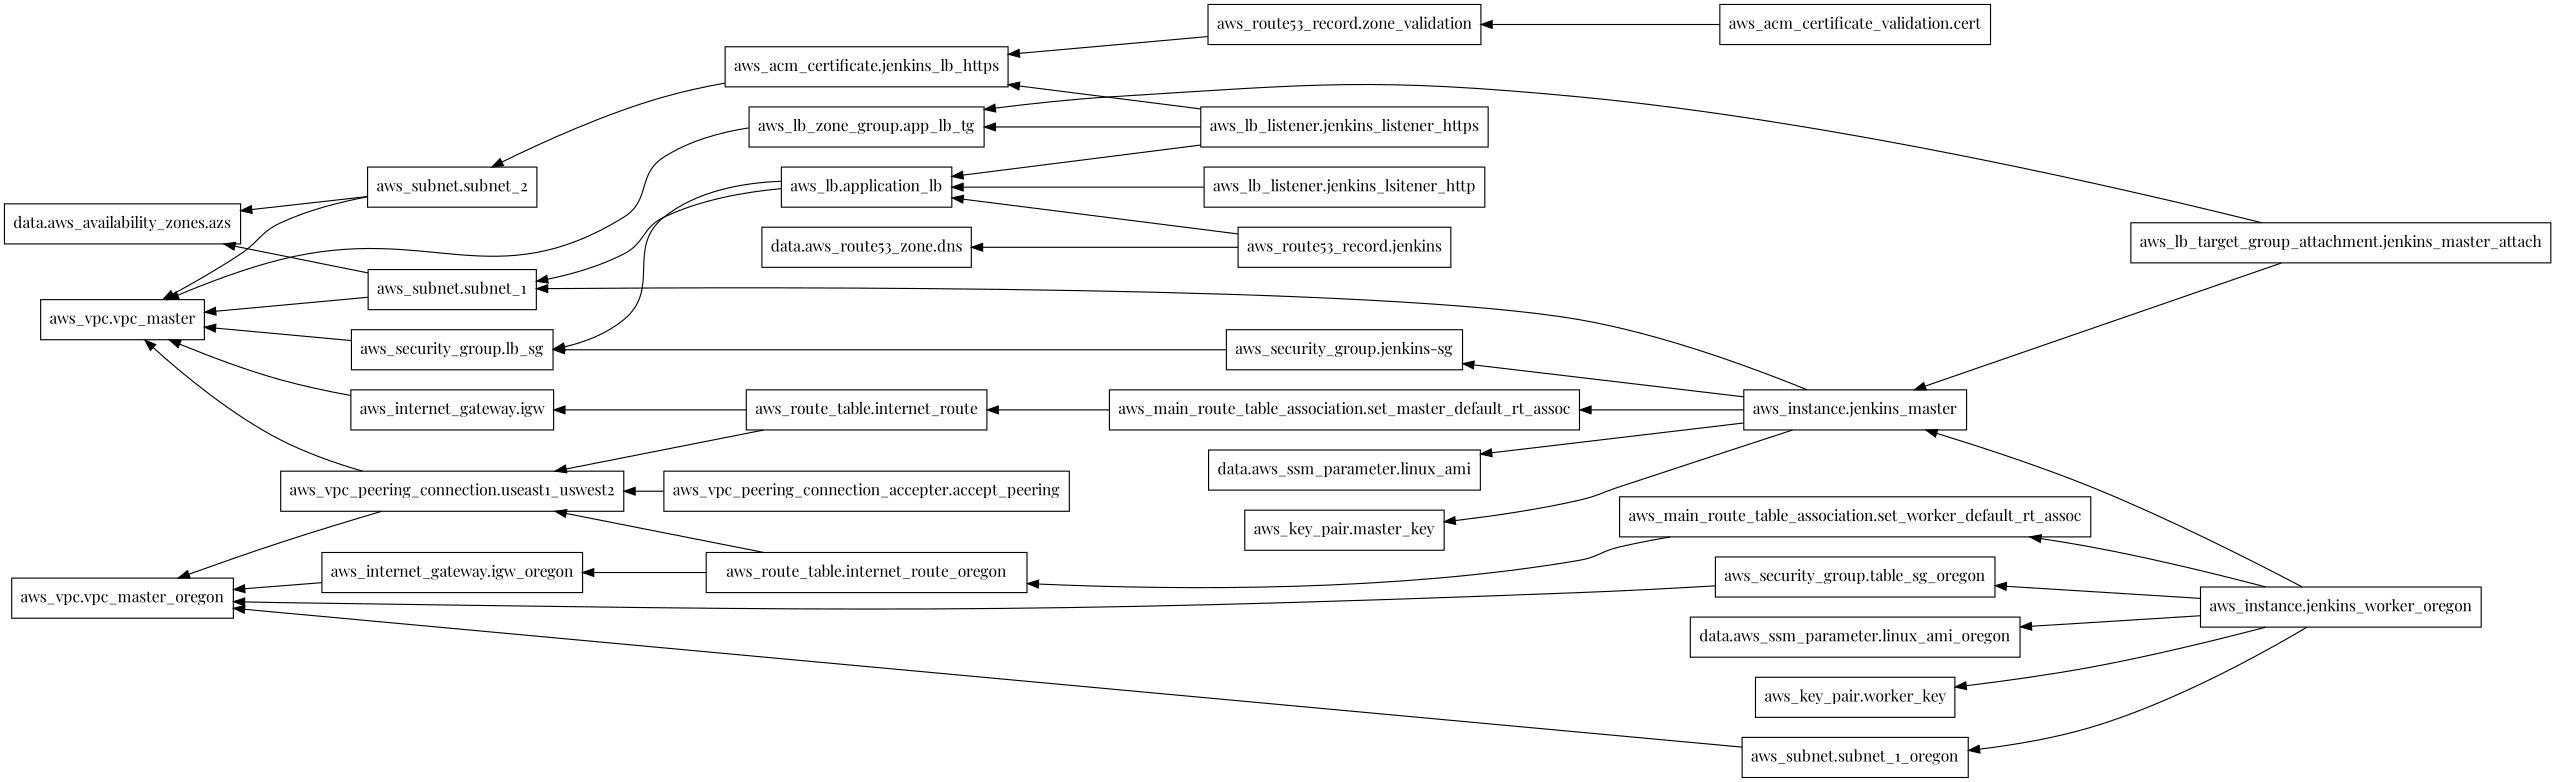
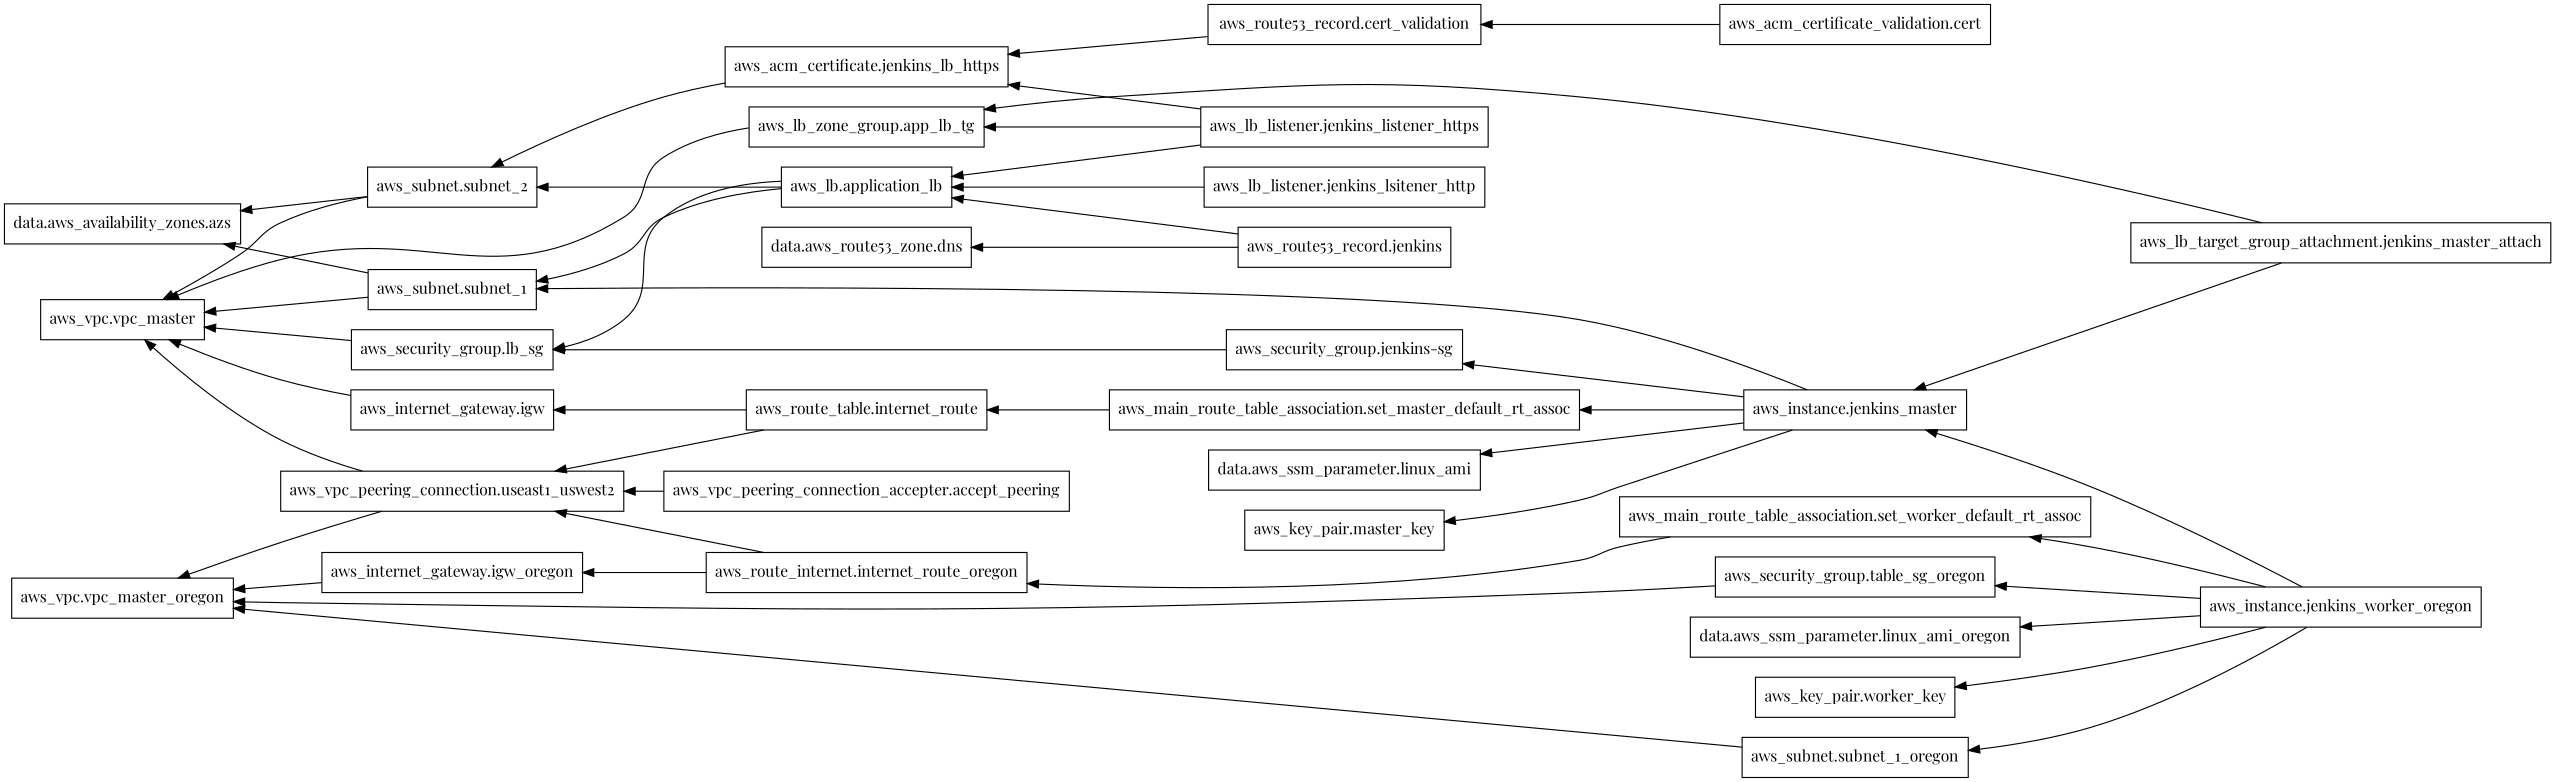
(1344, 25) -> (1344, 25)
none -> (665, 187)
(867, 573) -> (867, 573)
